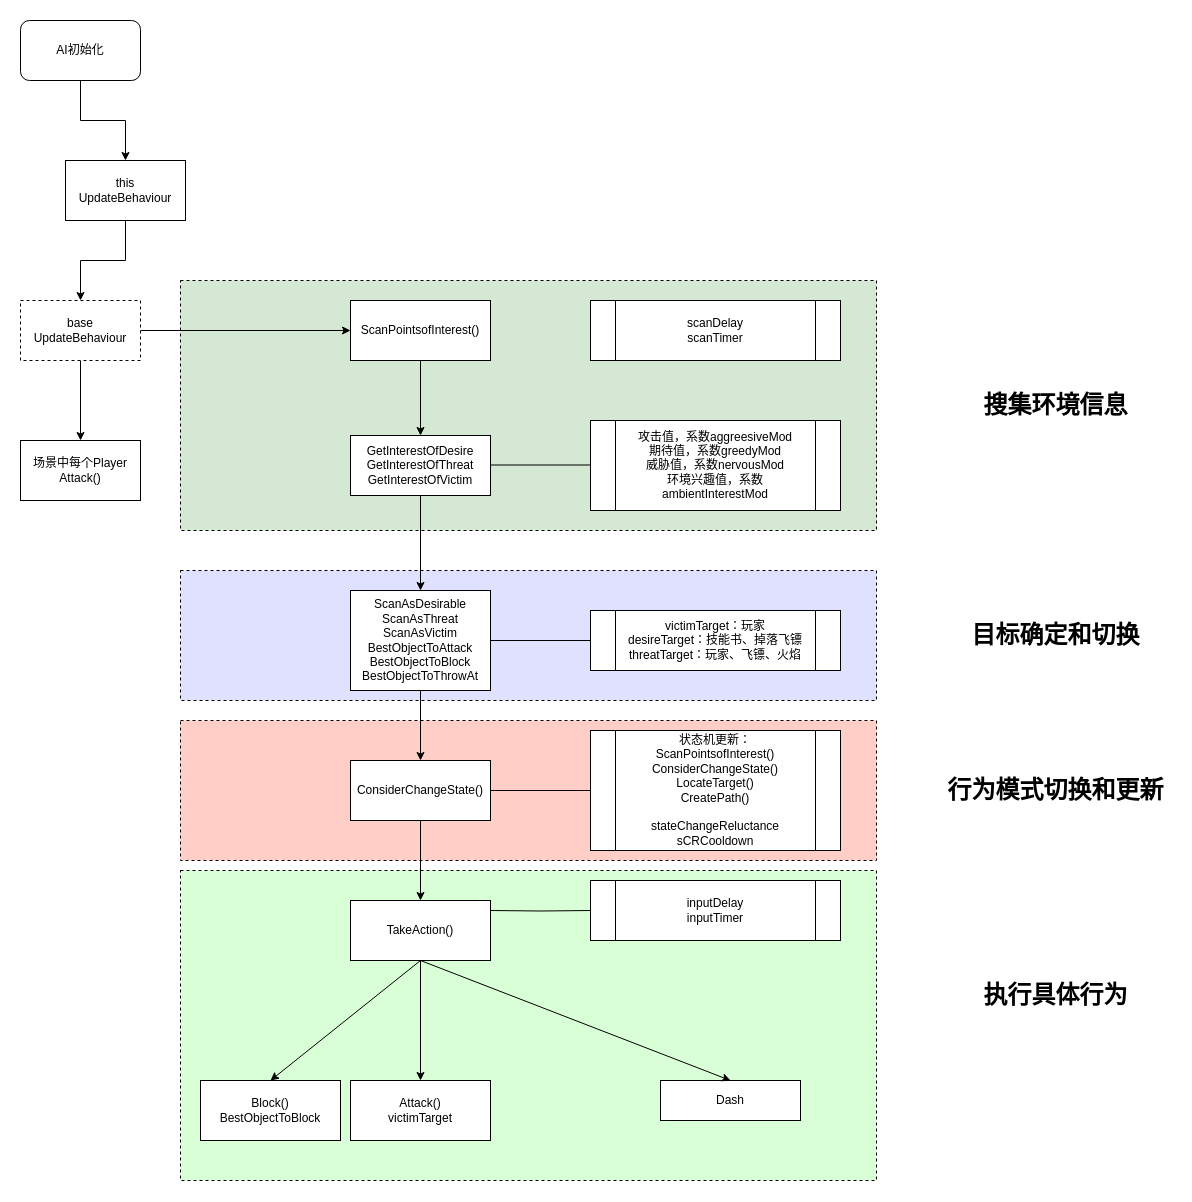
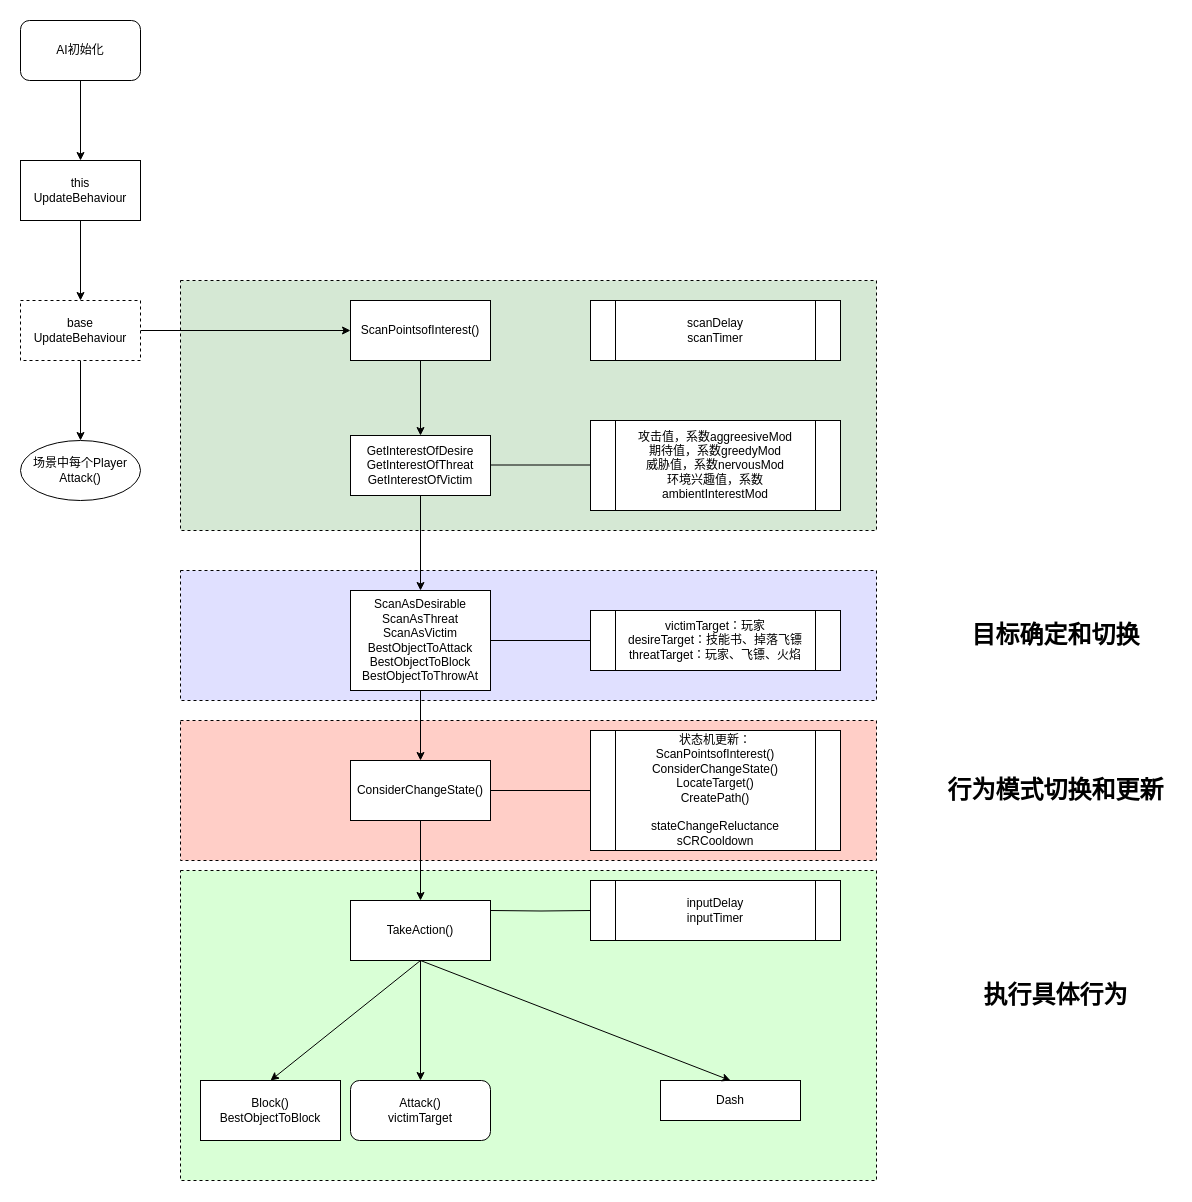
(126, 191) -> (81, 191)
(1056, 406) -> none
(81, 471) -> (81, 471)
(421, 1111) -> (421, 1111)
